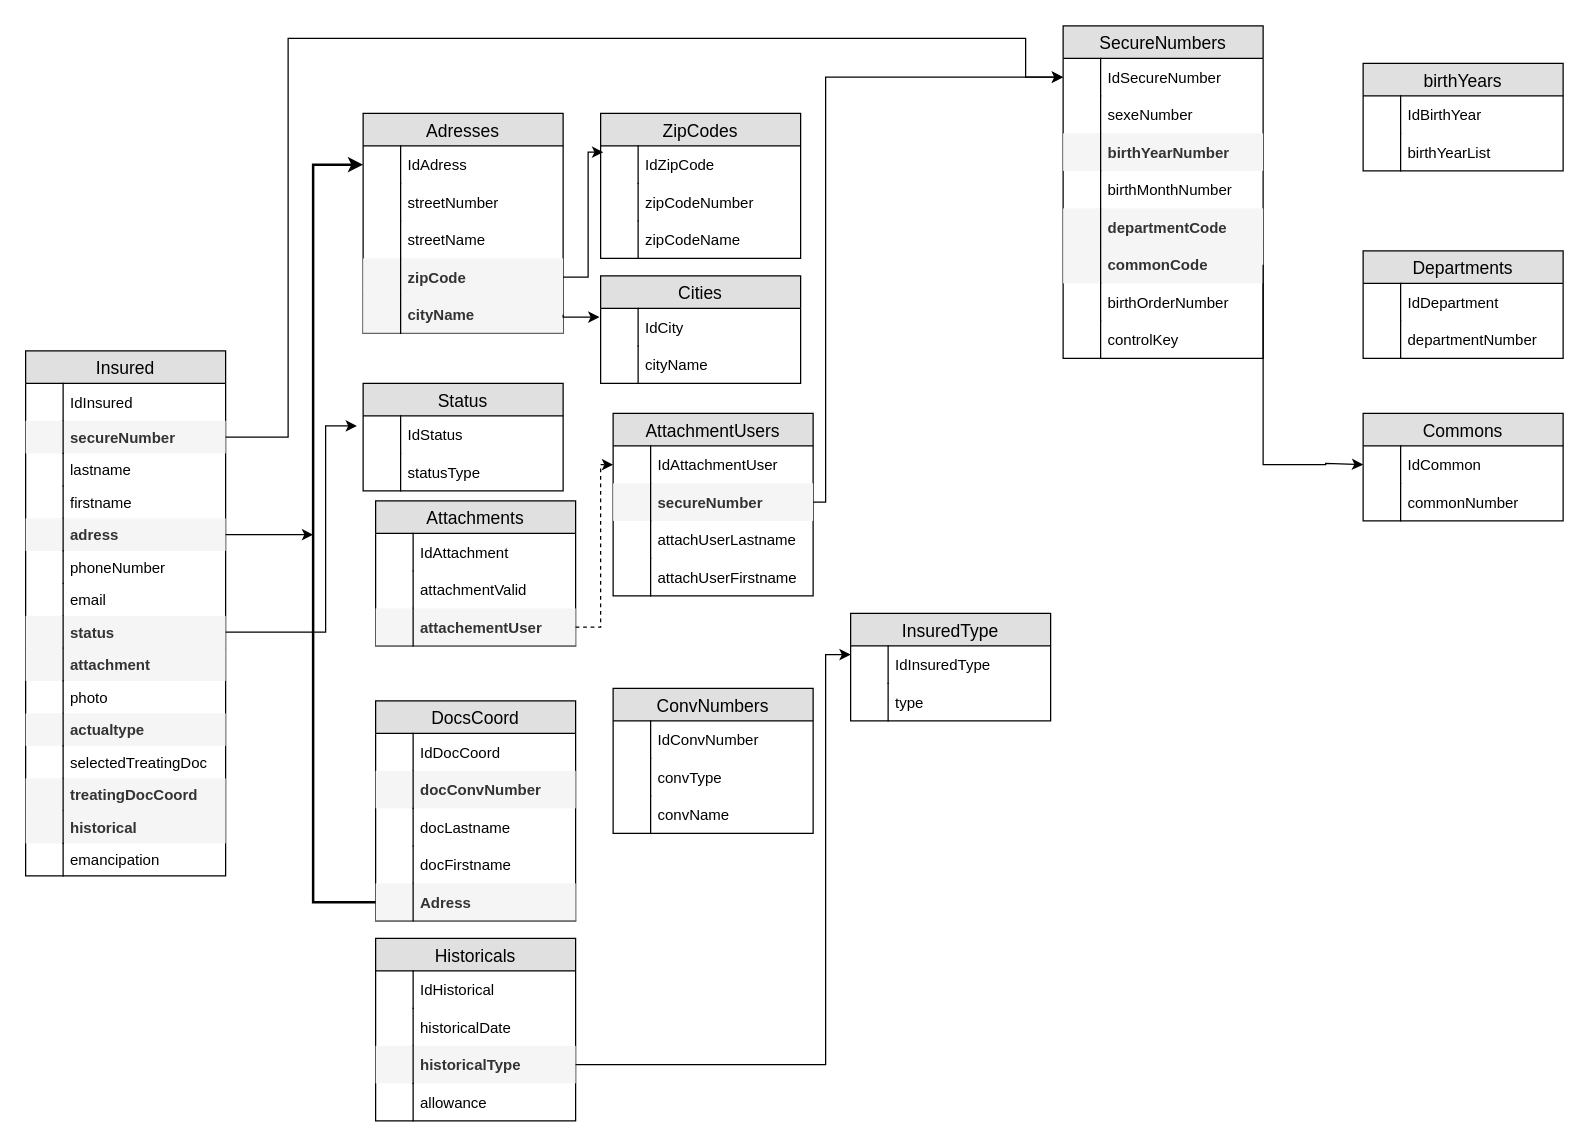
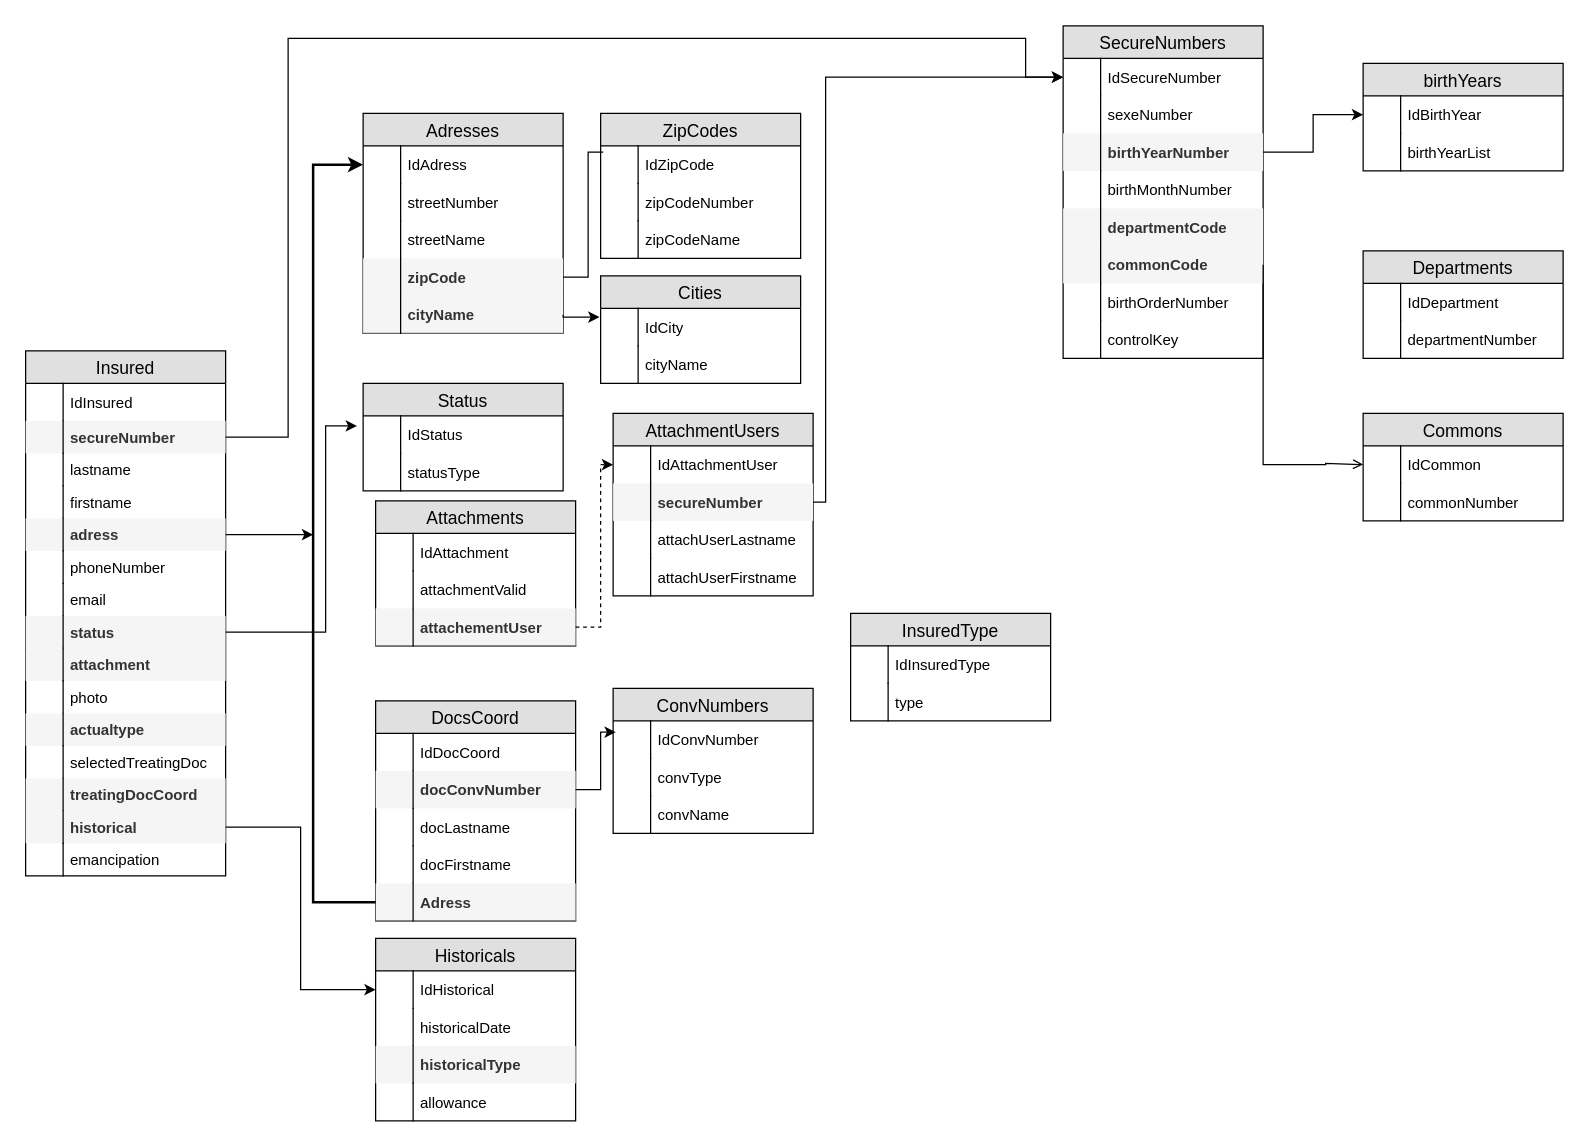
none -> (1313, 136)
(593, 152) -> (596, 152)
(1353, 464) -> (1355, 464)
none -> (601, 769)
none -> (301, 905)
(826, 975) -> none
